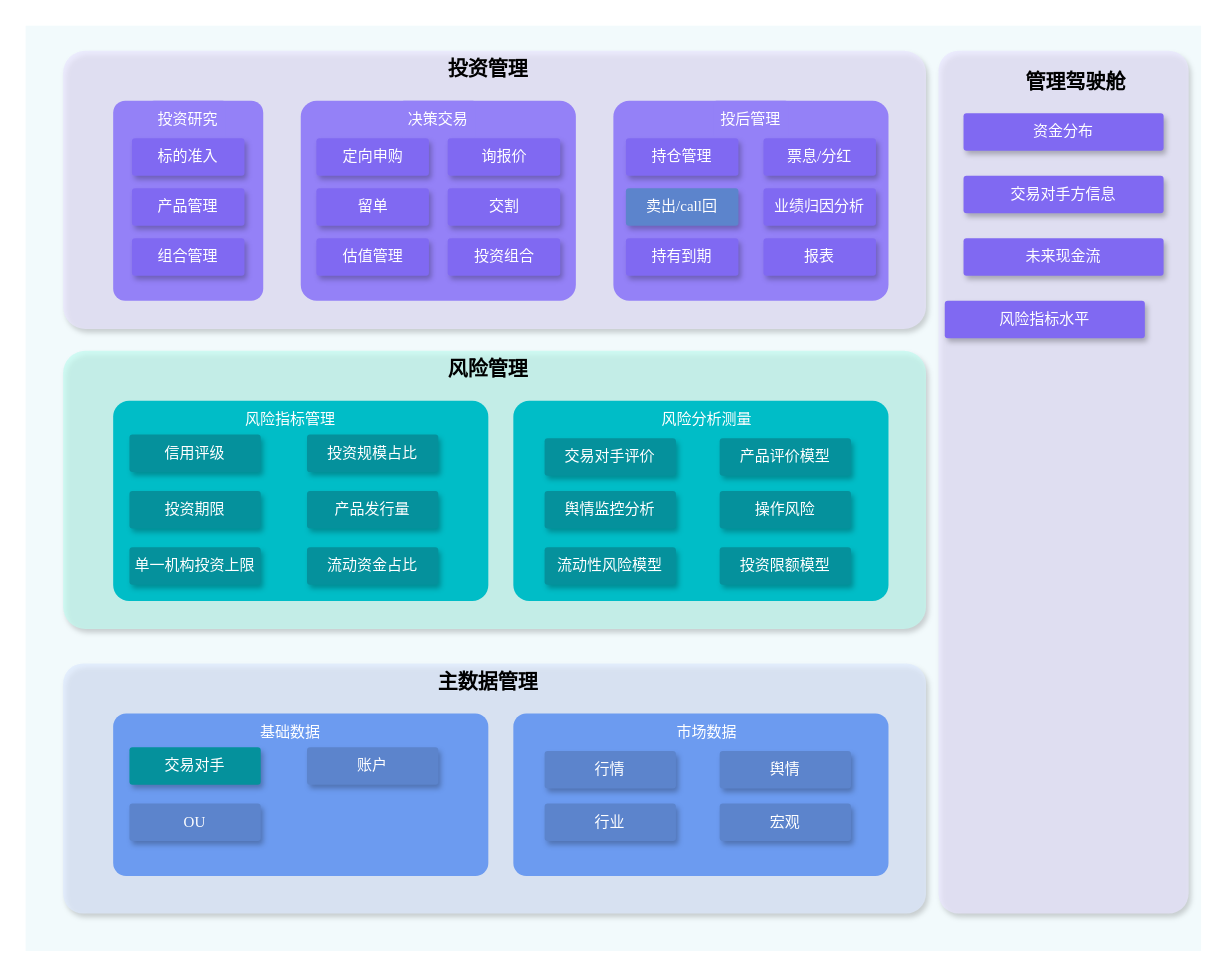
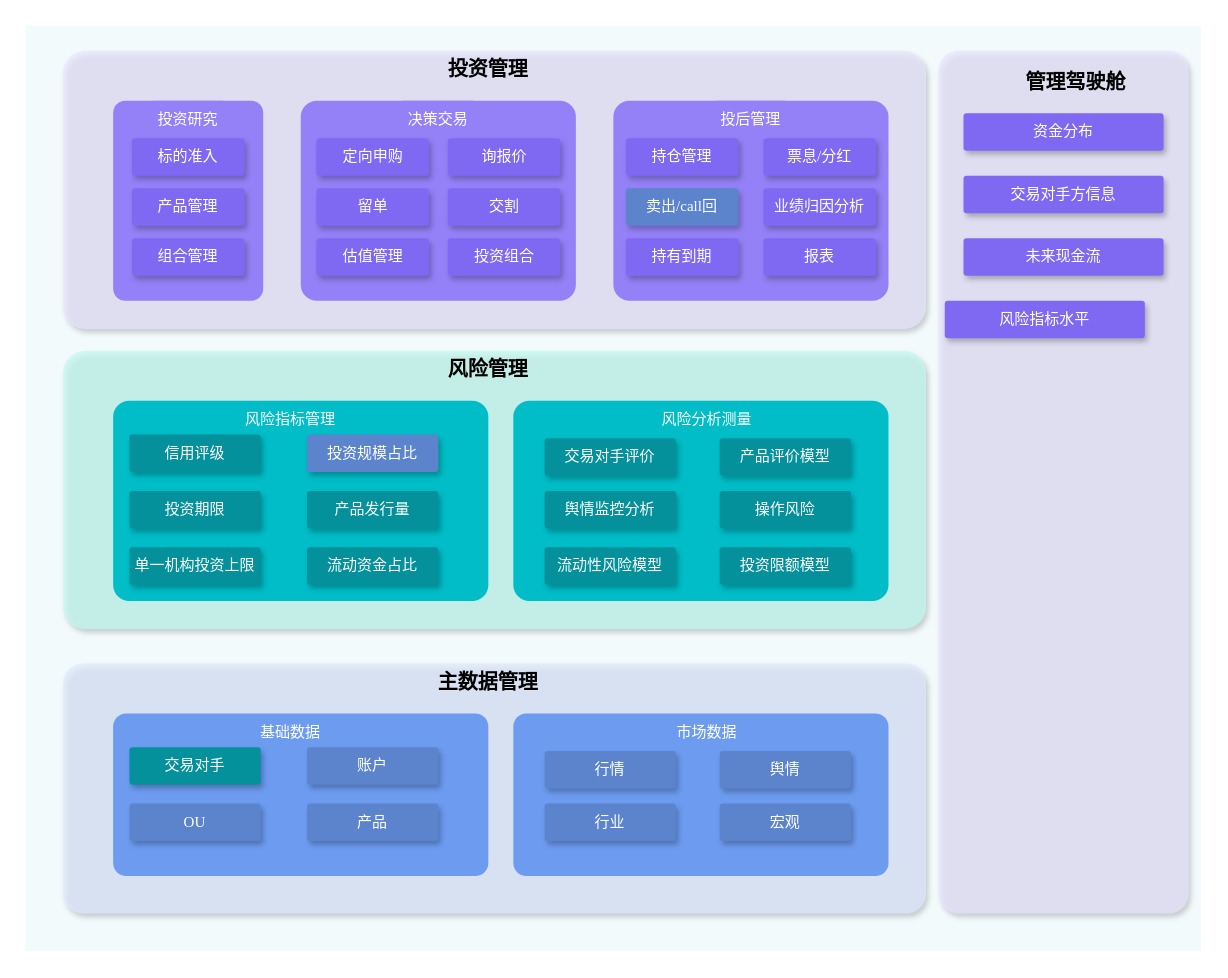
(373, 453) -> (373, 453)
none -> (373, 822)
